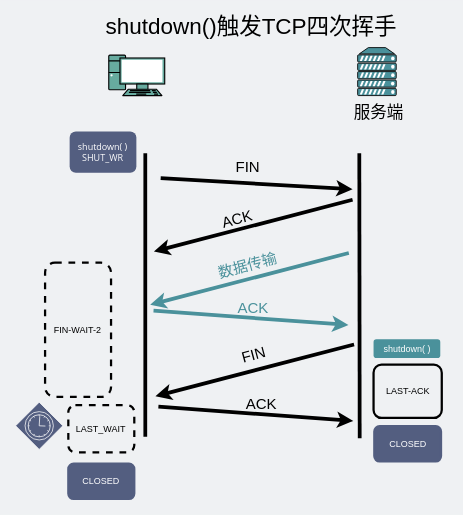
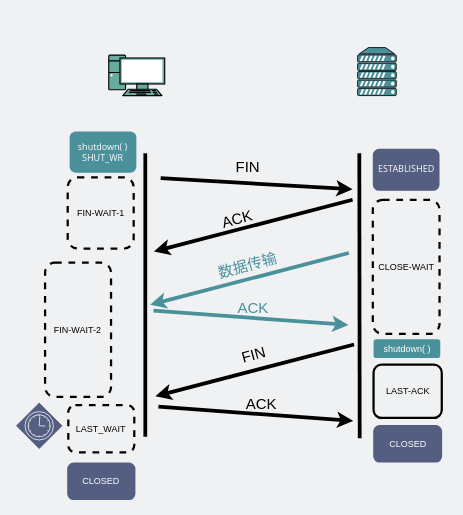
(251, 26) -> none
(379, 114) -> none
(103, 152) -> (103, 152)
none -> (406, 170)
none -> (101, 213)
none -> (406, 267)
